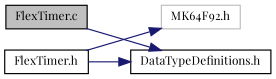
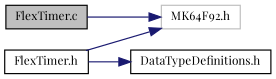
(110, 35) -> (118, 17)
